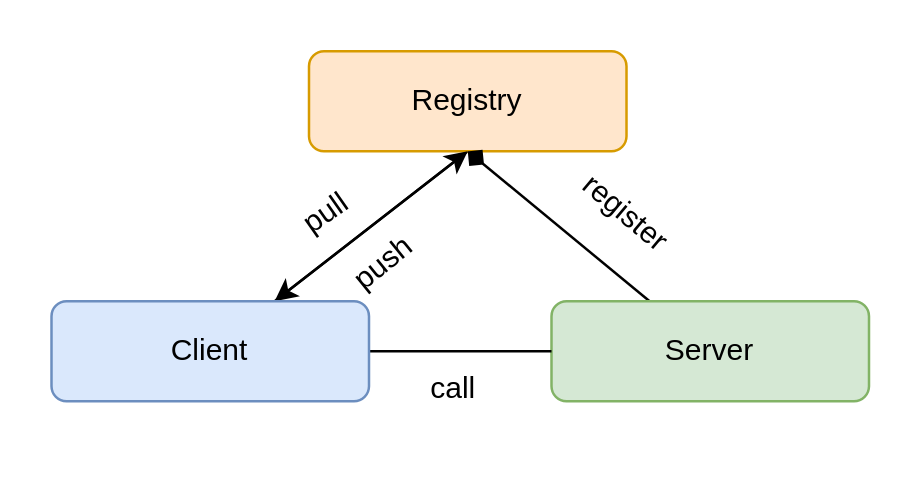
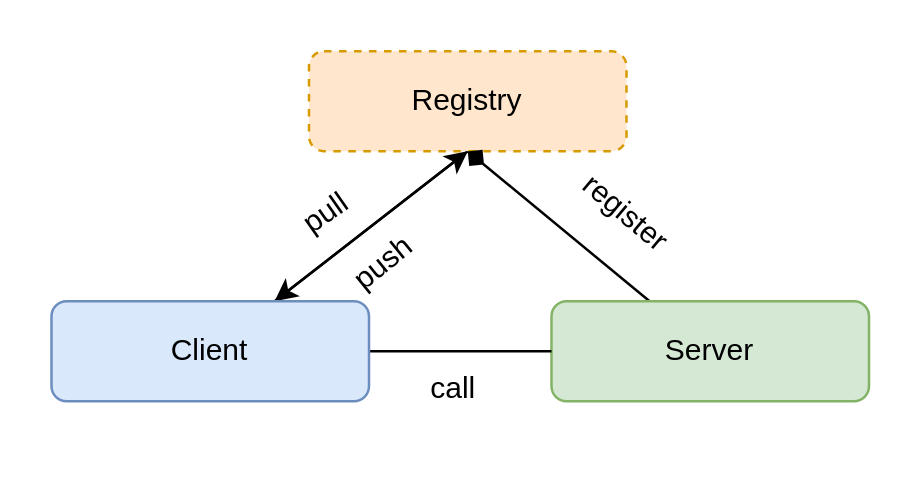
(468, 101) -> (468, 101)
